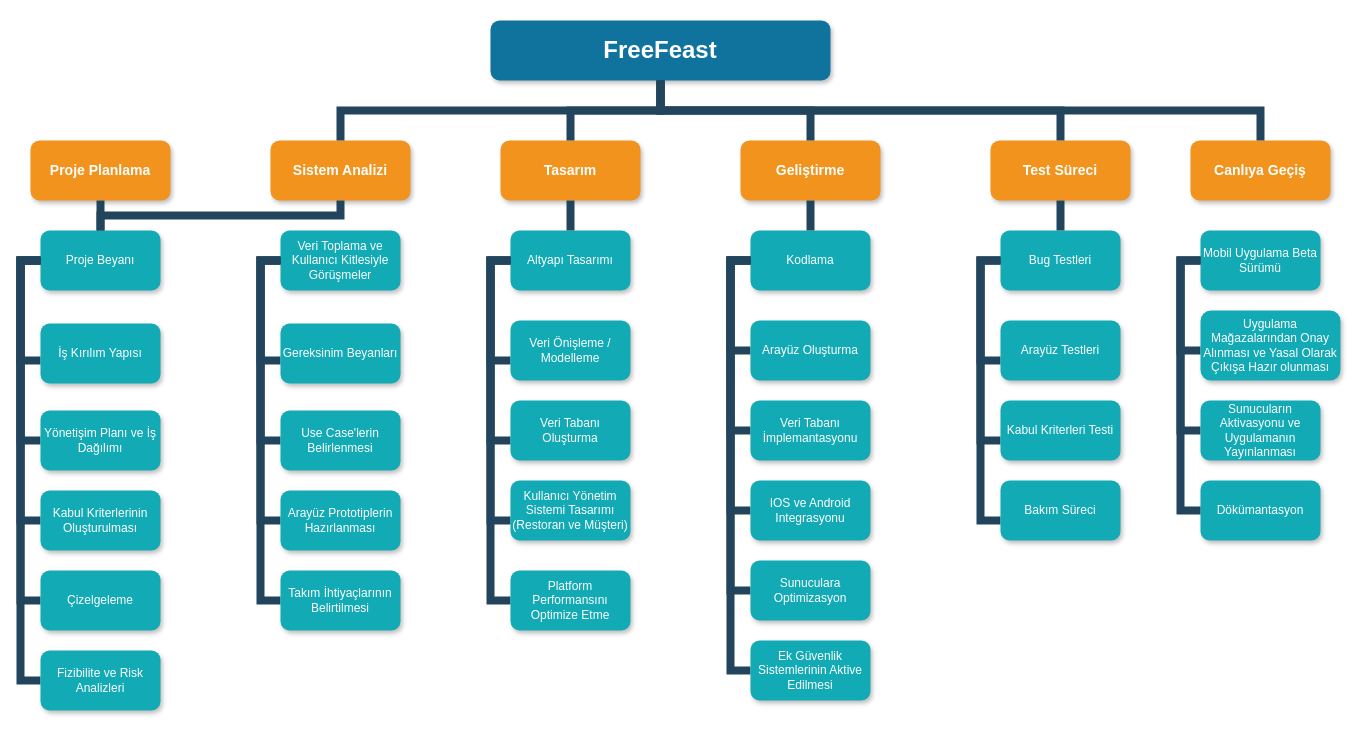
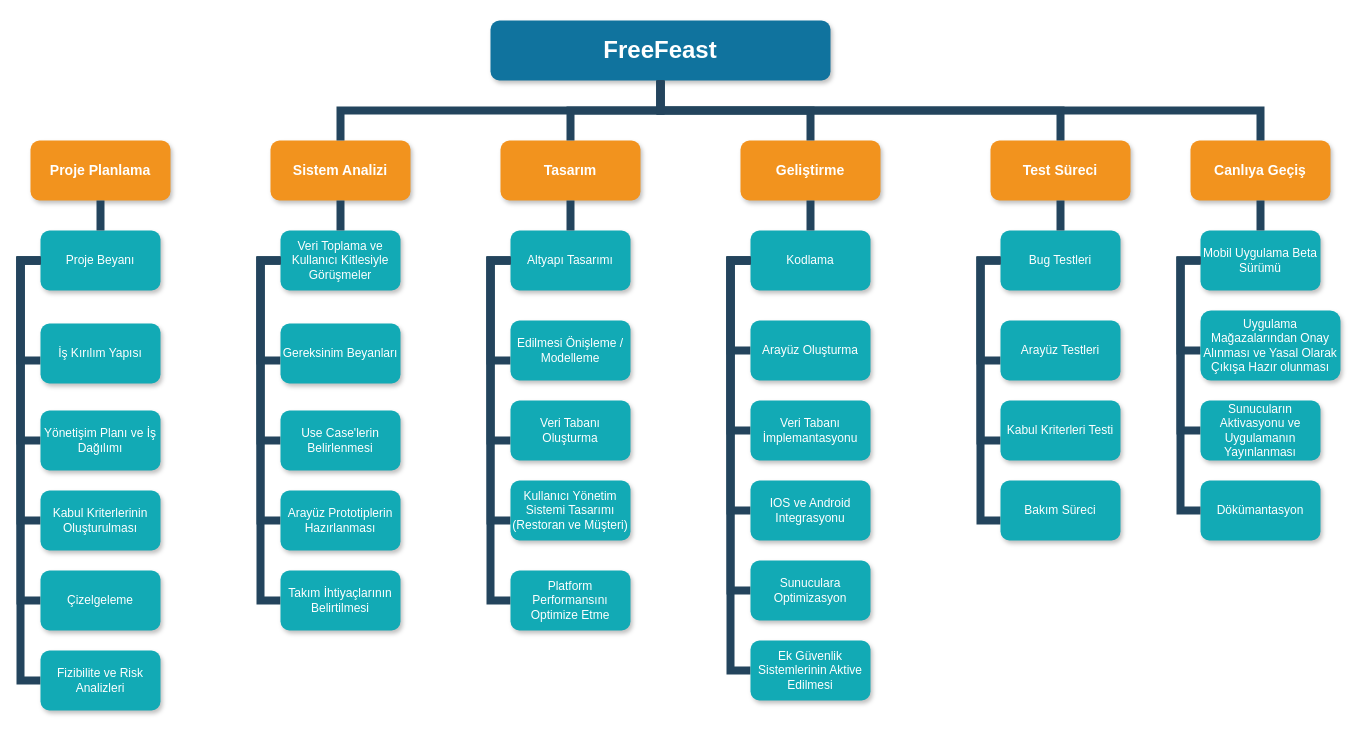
(221, 216) -> (341, 224)
none -> (1261, 216)
(571, 351) -> (571, 351)
